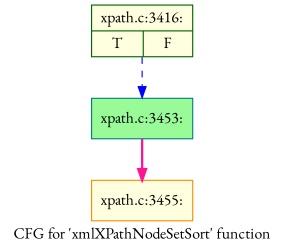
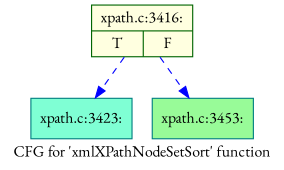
none -> (81, 119)
(142, 201) -> none
